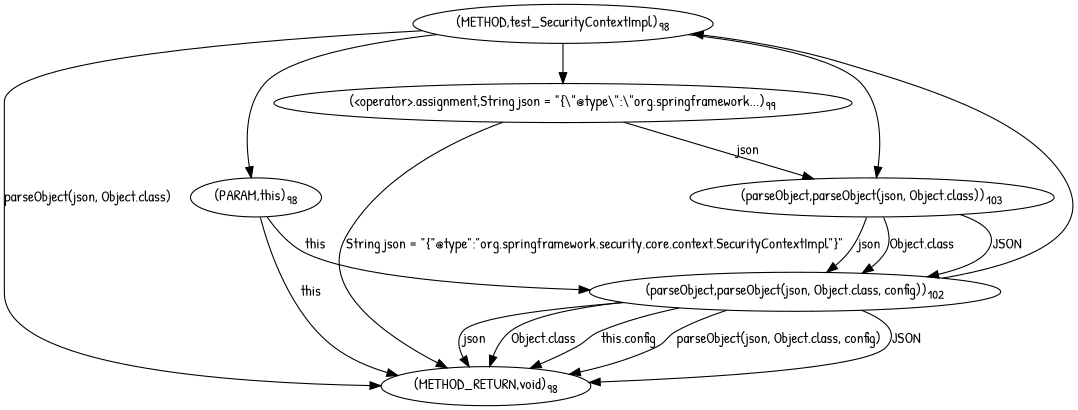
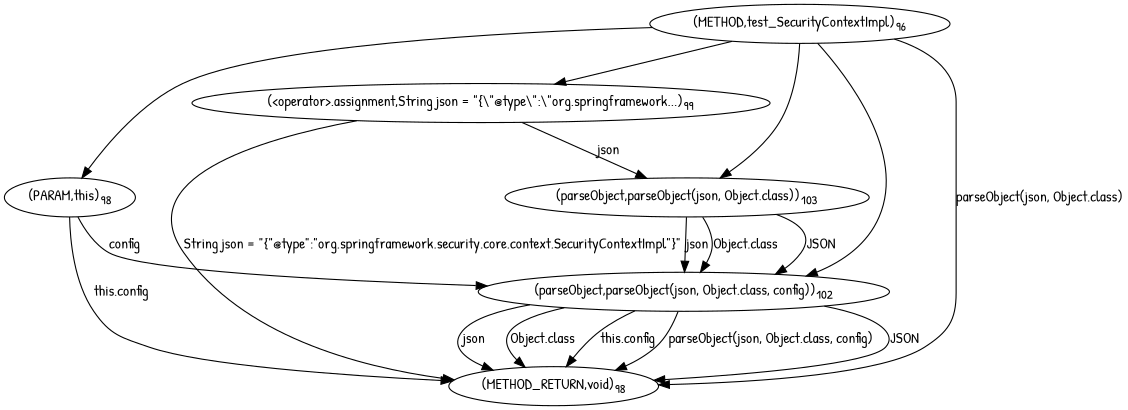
(664, 22) -> (901, 22)
(984, 114) -> (884, 164)
(315, 245) -> (125, 245)
(311, 292) -> (121, 292)
